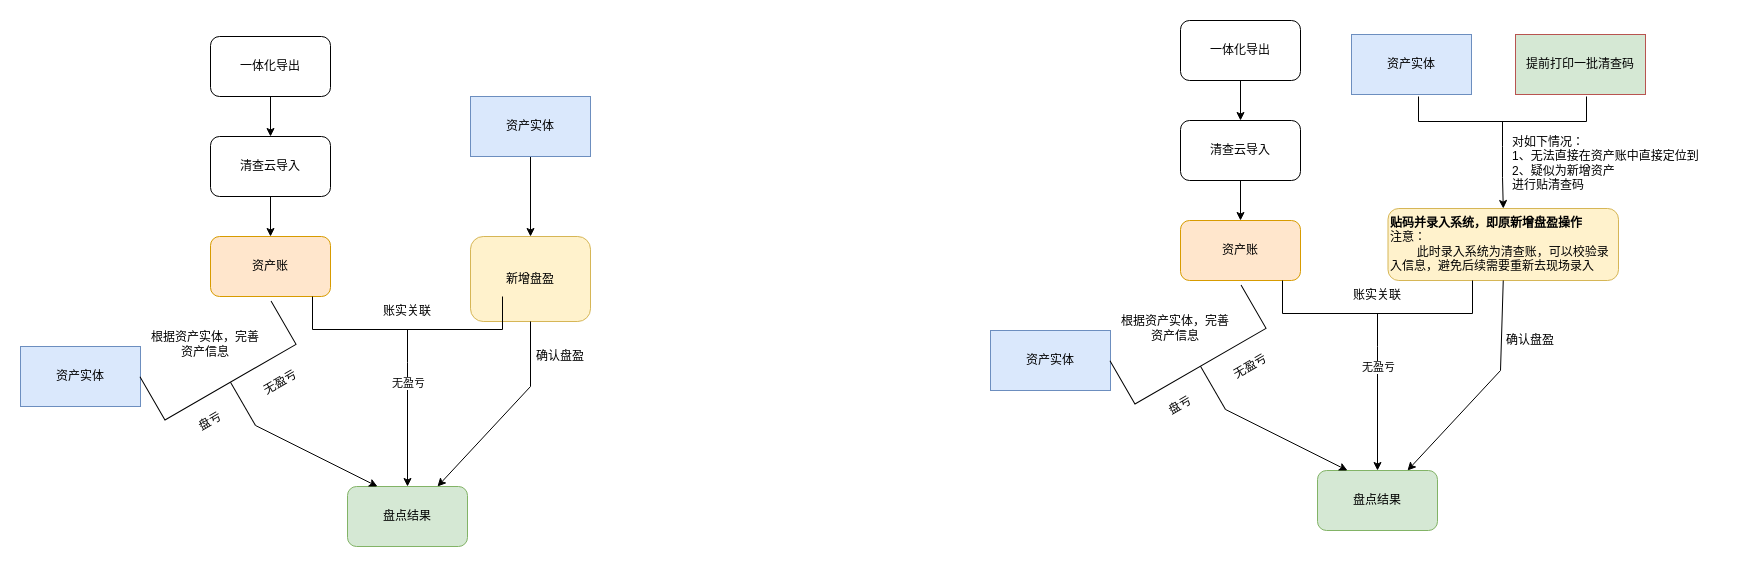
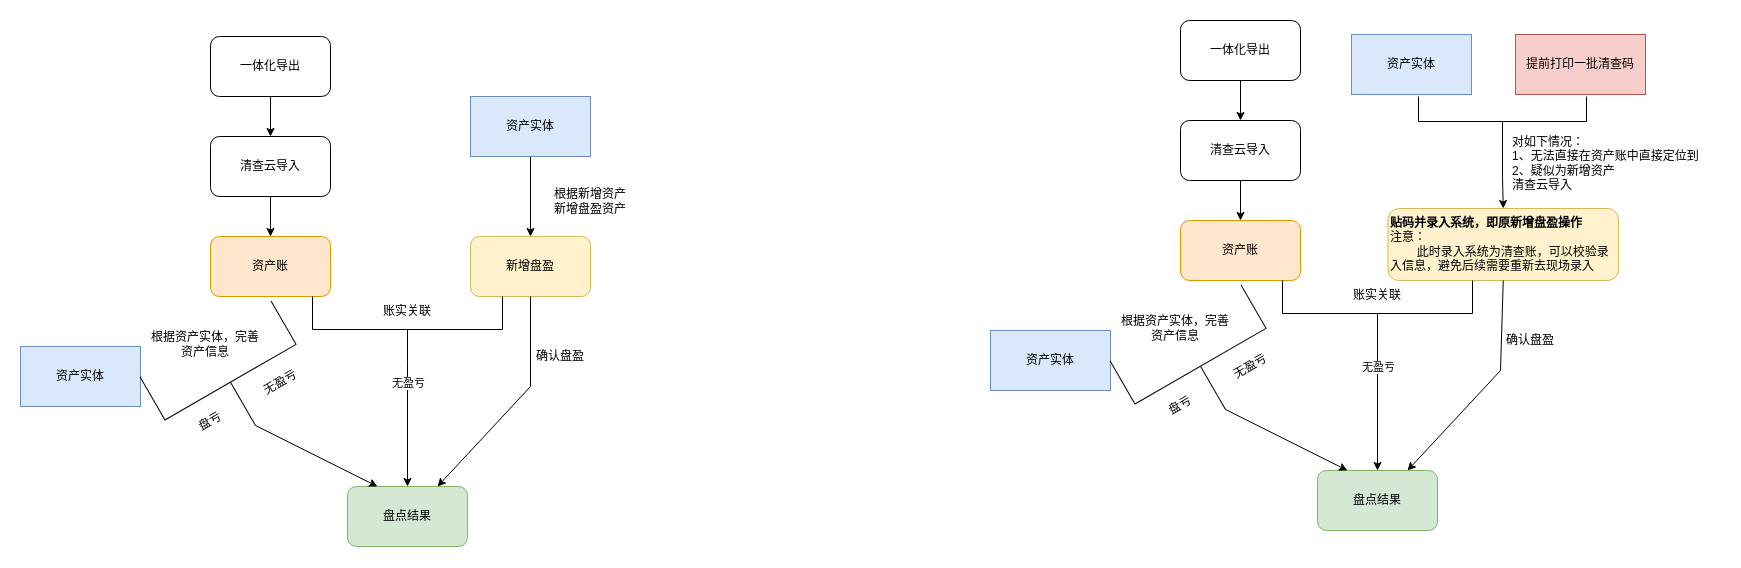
(1581, 65) -> (1581, 65)
(1606, 164) -> (1606, 164)
none -> (591, 202)
(531, 279) -> (531, 267)
